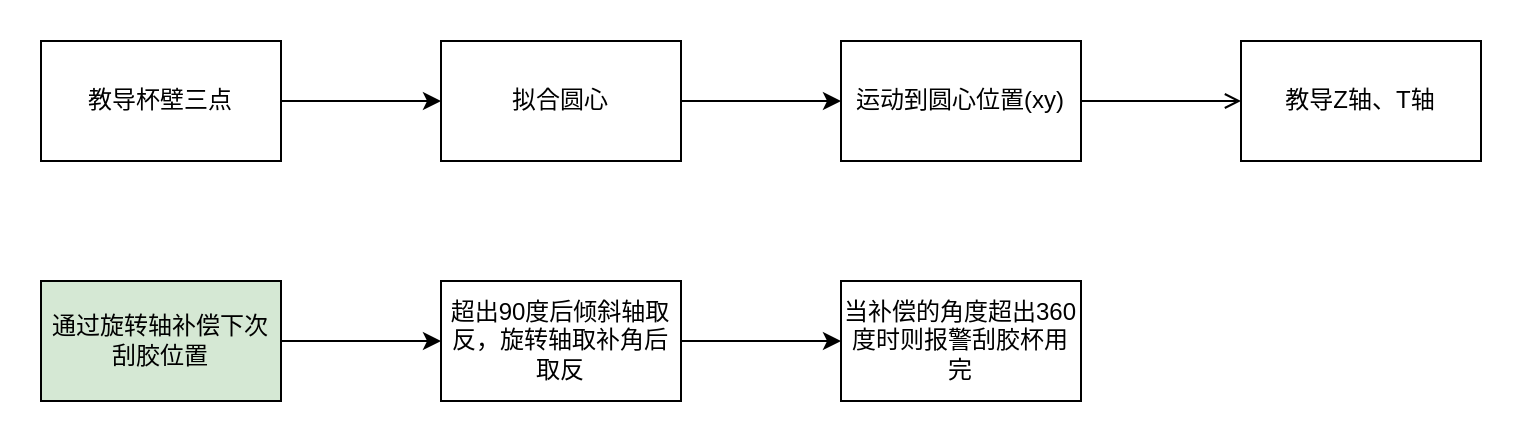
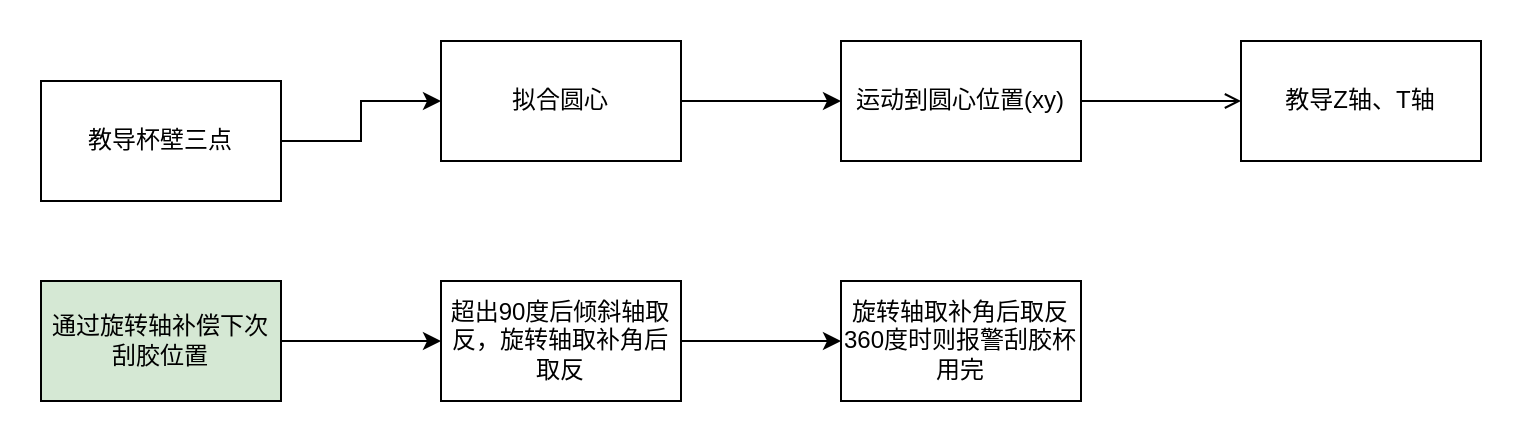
(161, 101) -> (161, 141)
(961, 341) -> (961, 341)
